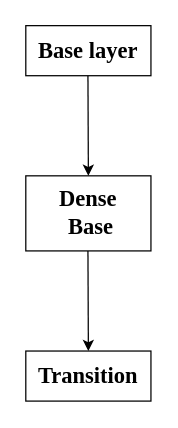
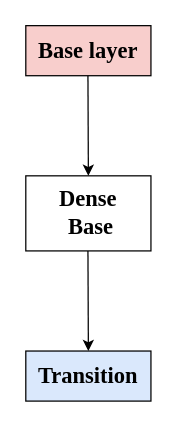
(88, 51) -> (88, 51)
(88, 376) -> (88, 376)
